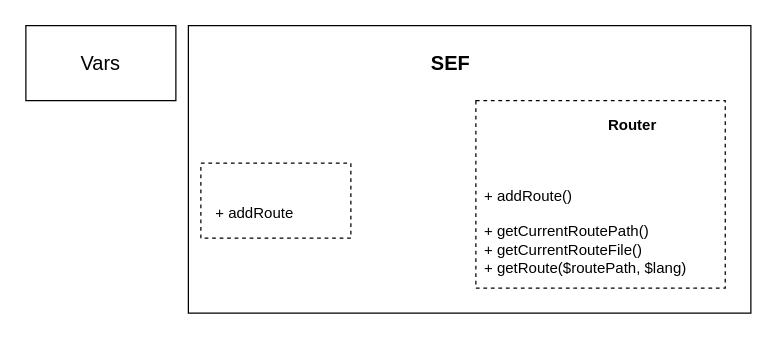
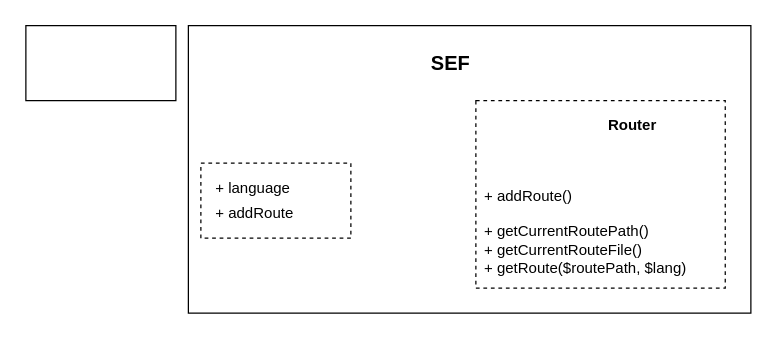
(101, 63) -> none
none -> (269, 188)
